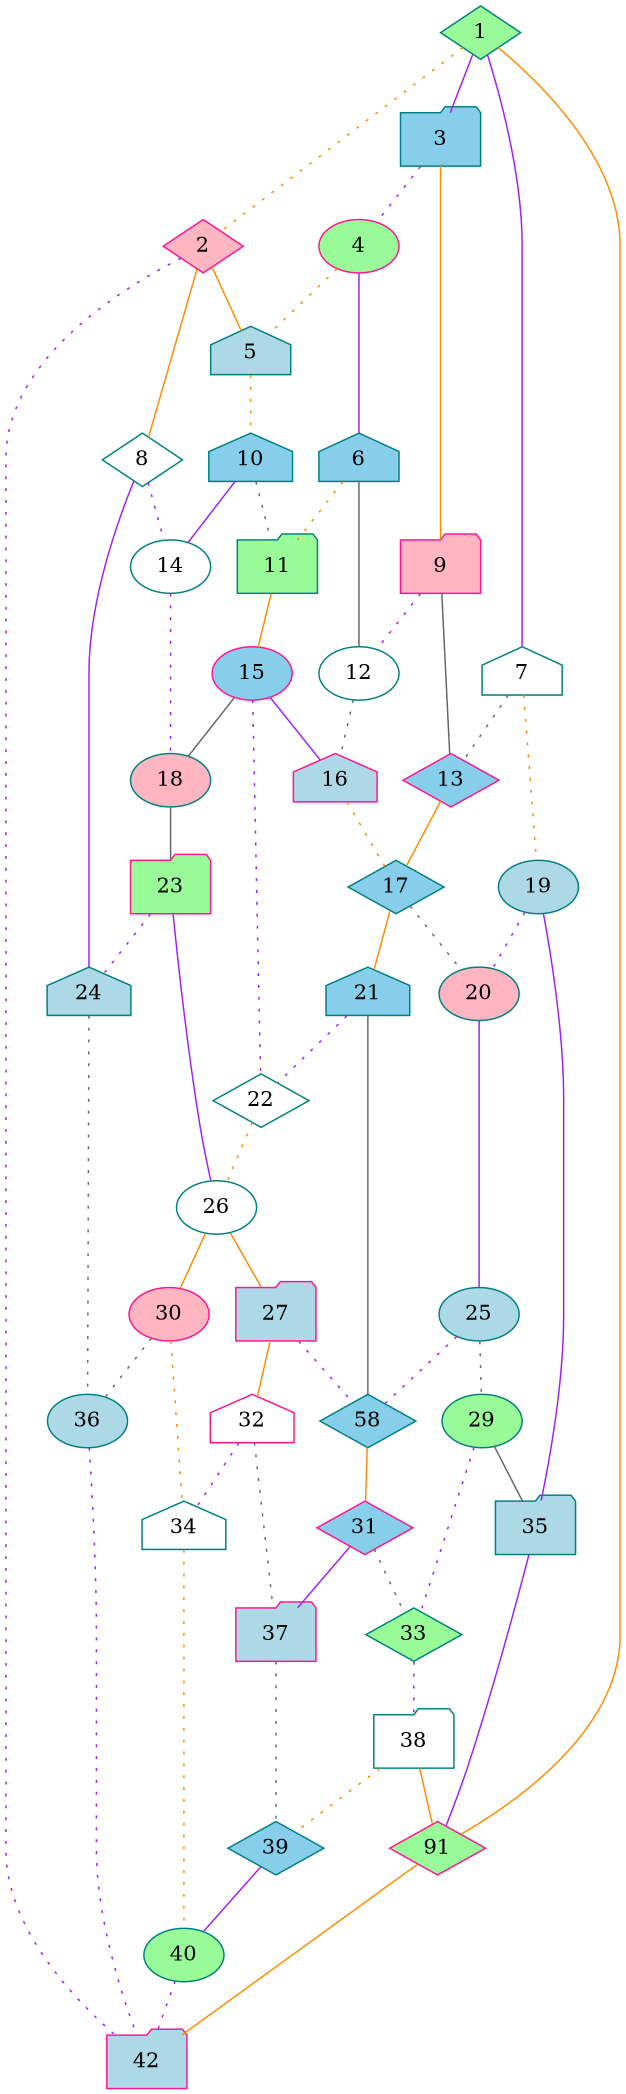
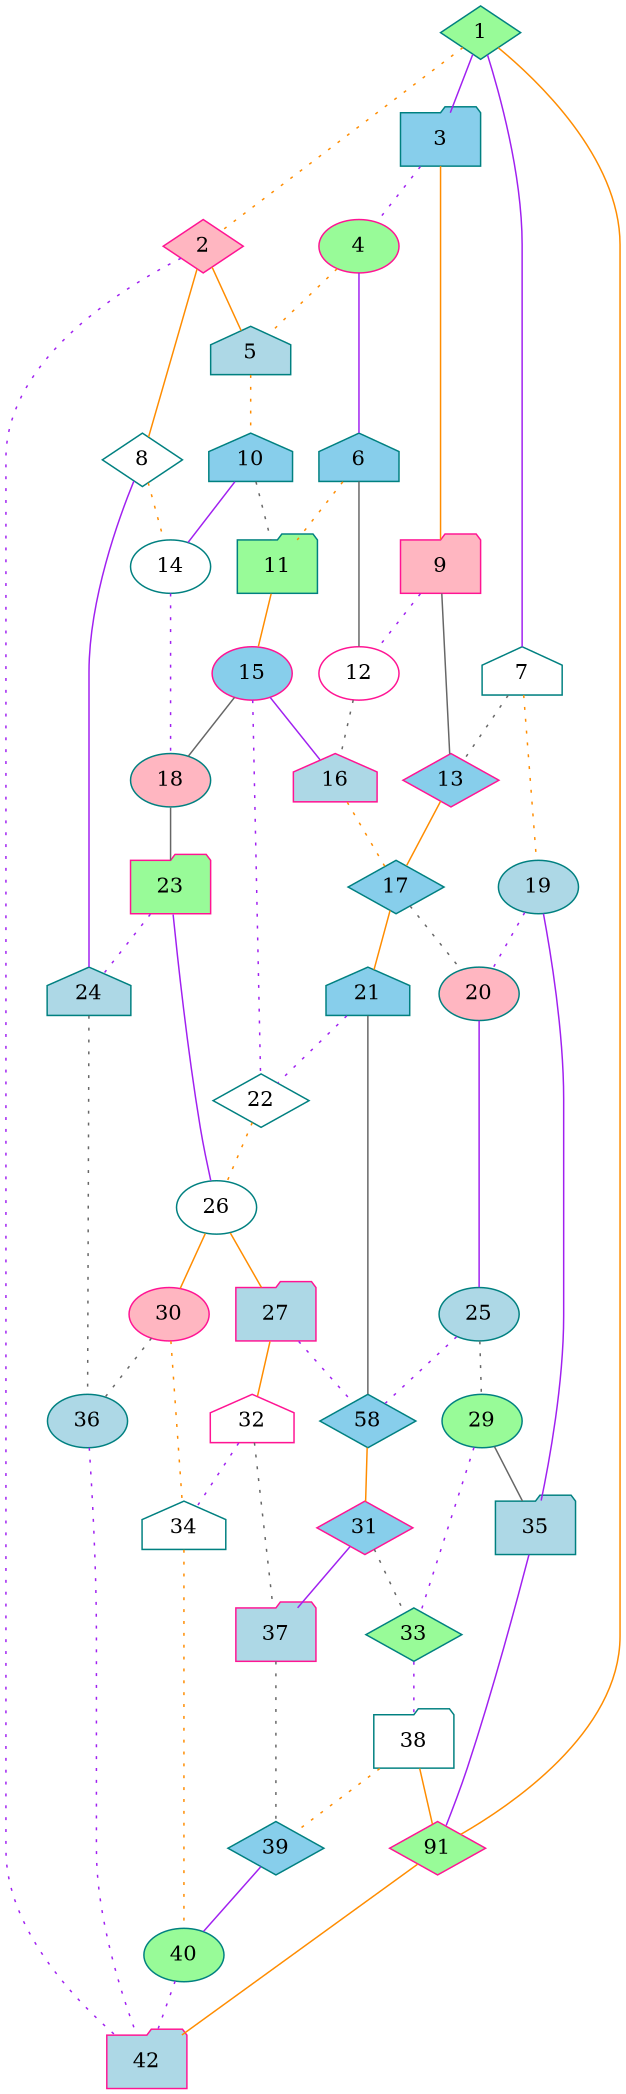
(156, 511) -> (156, 511)
(359, 673) -> (359, 673)
